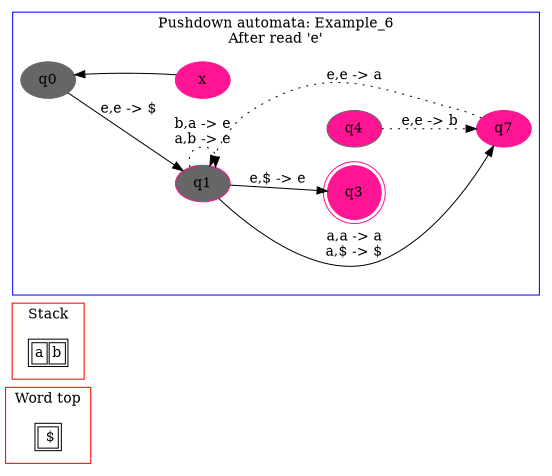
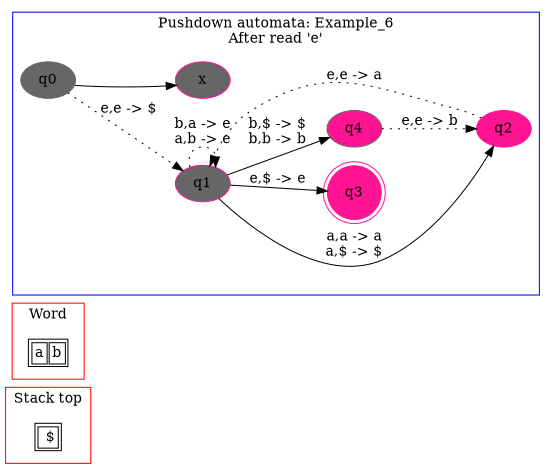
(131, 73) -> (120, 87)
(203, 80) -> (203, 80)
(121, 129) -> (121, 129)
(504, 129) -> (504, 129)
none -> (273, 158)
(48, 315) -> (48, 315)
(48, 399) -> (48, 399)
